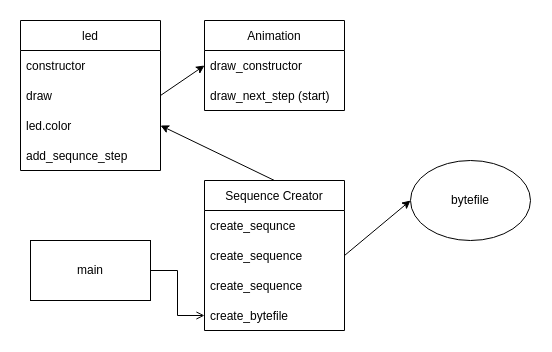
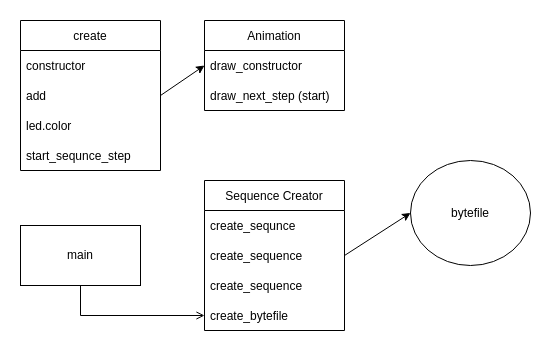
(90, 36) -> (90, 36)
(39, 96) -> (36, 96)
(220, 154) -> none
(80, 156) -> (86, 156)
(471, 201) -> (471, 213)
(91, 271) -> (81, 256)
